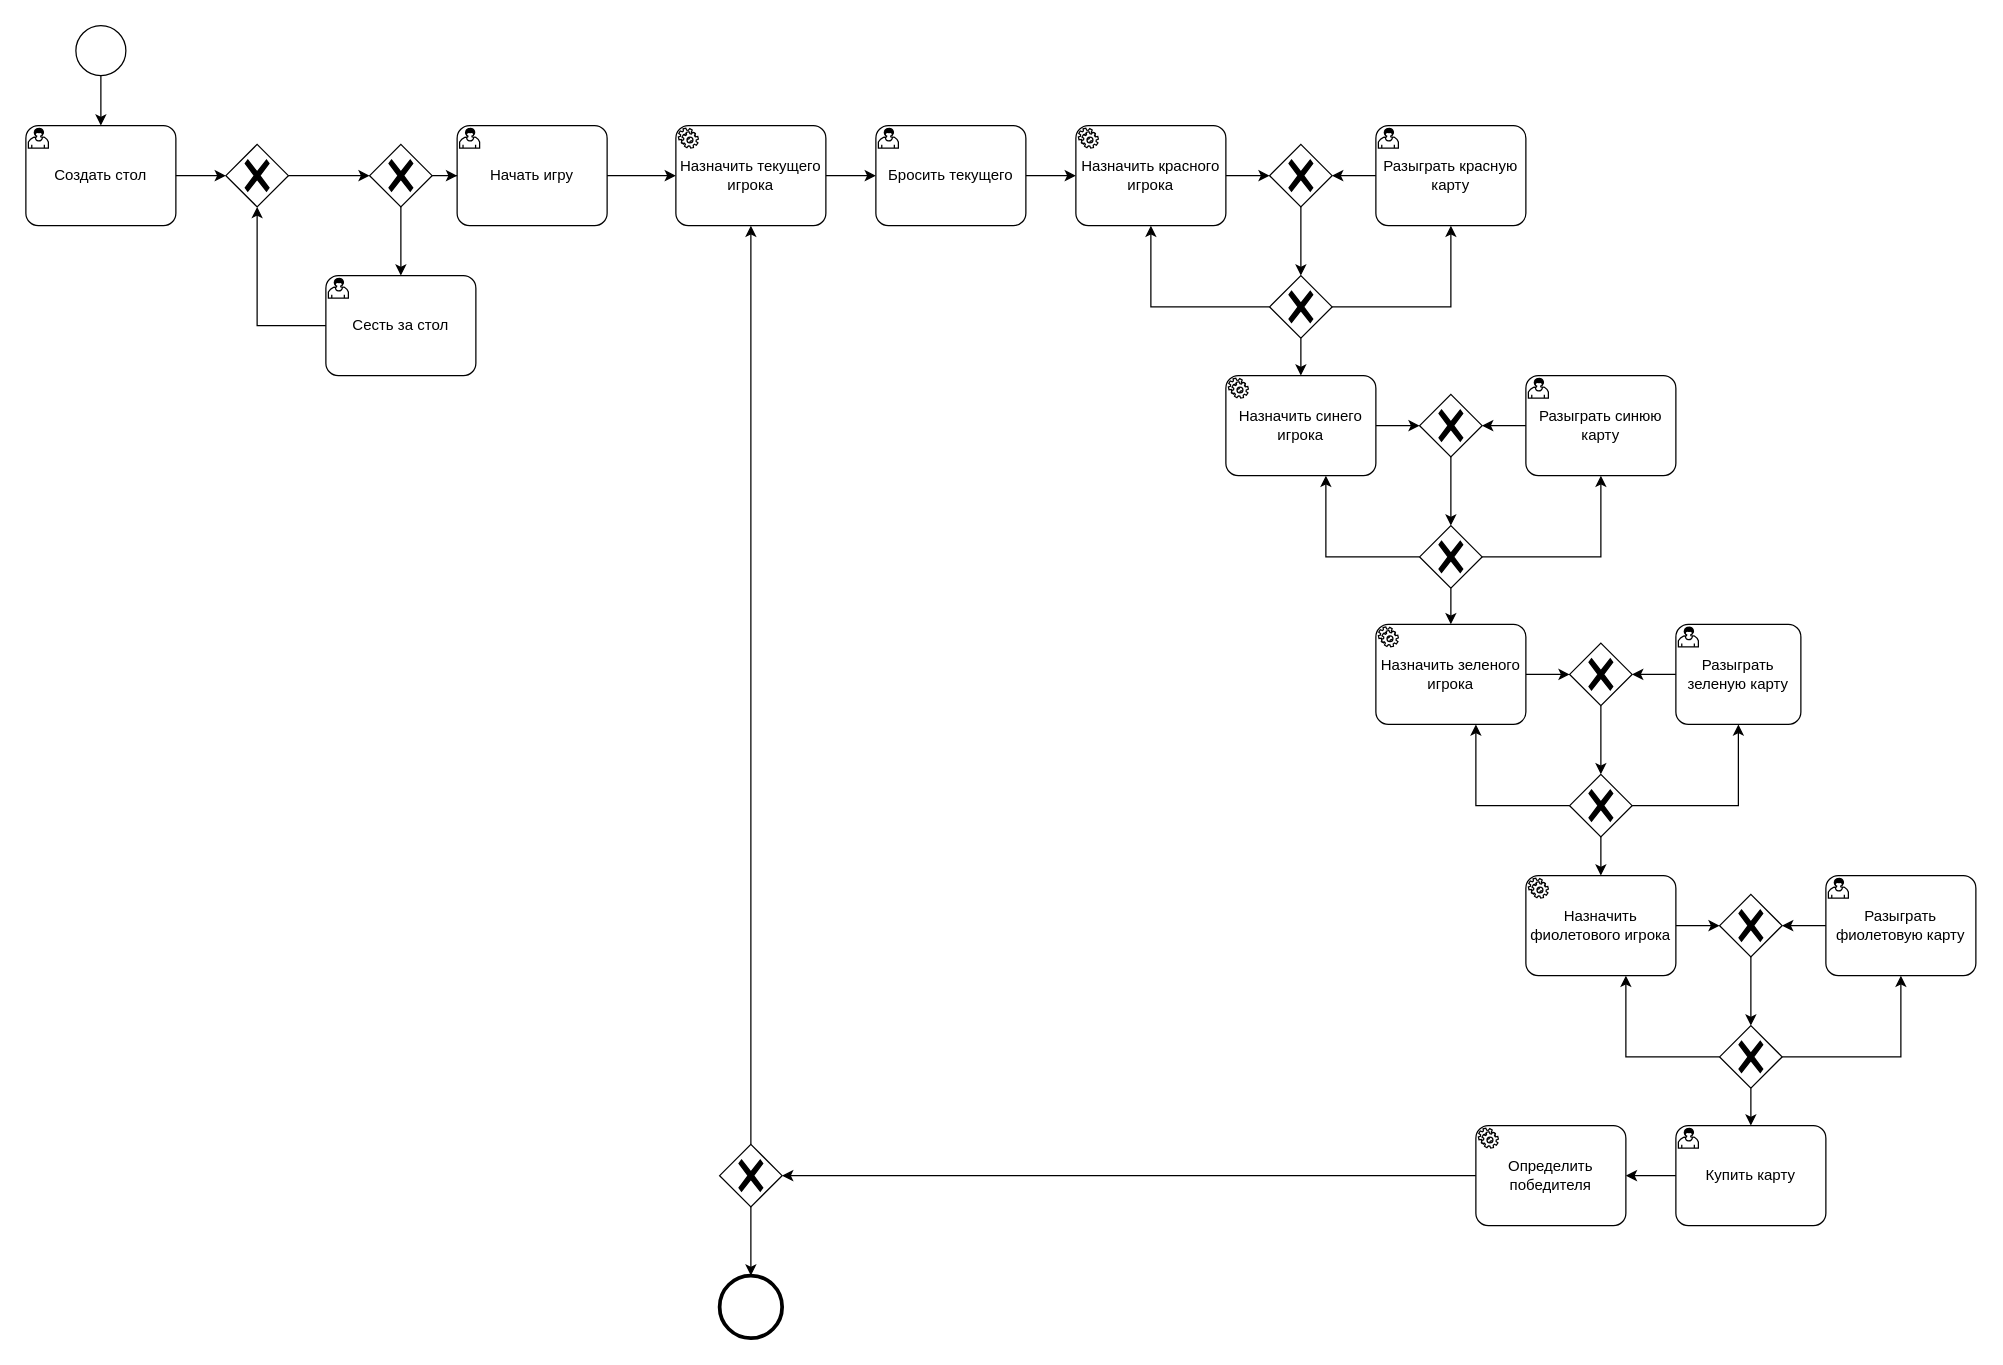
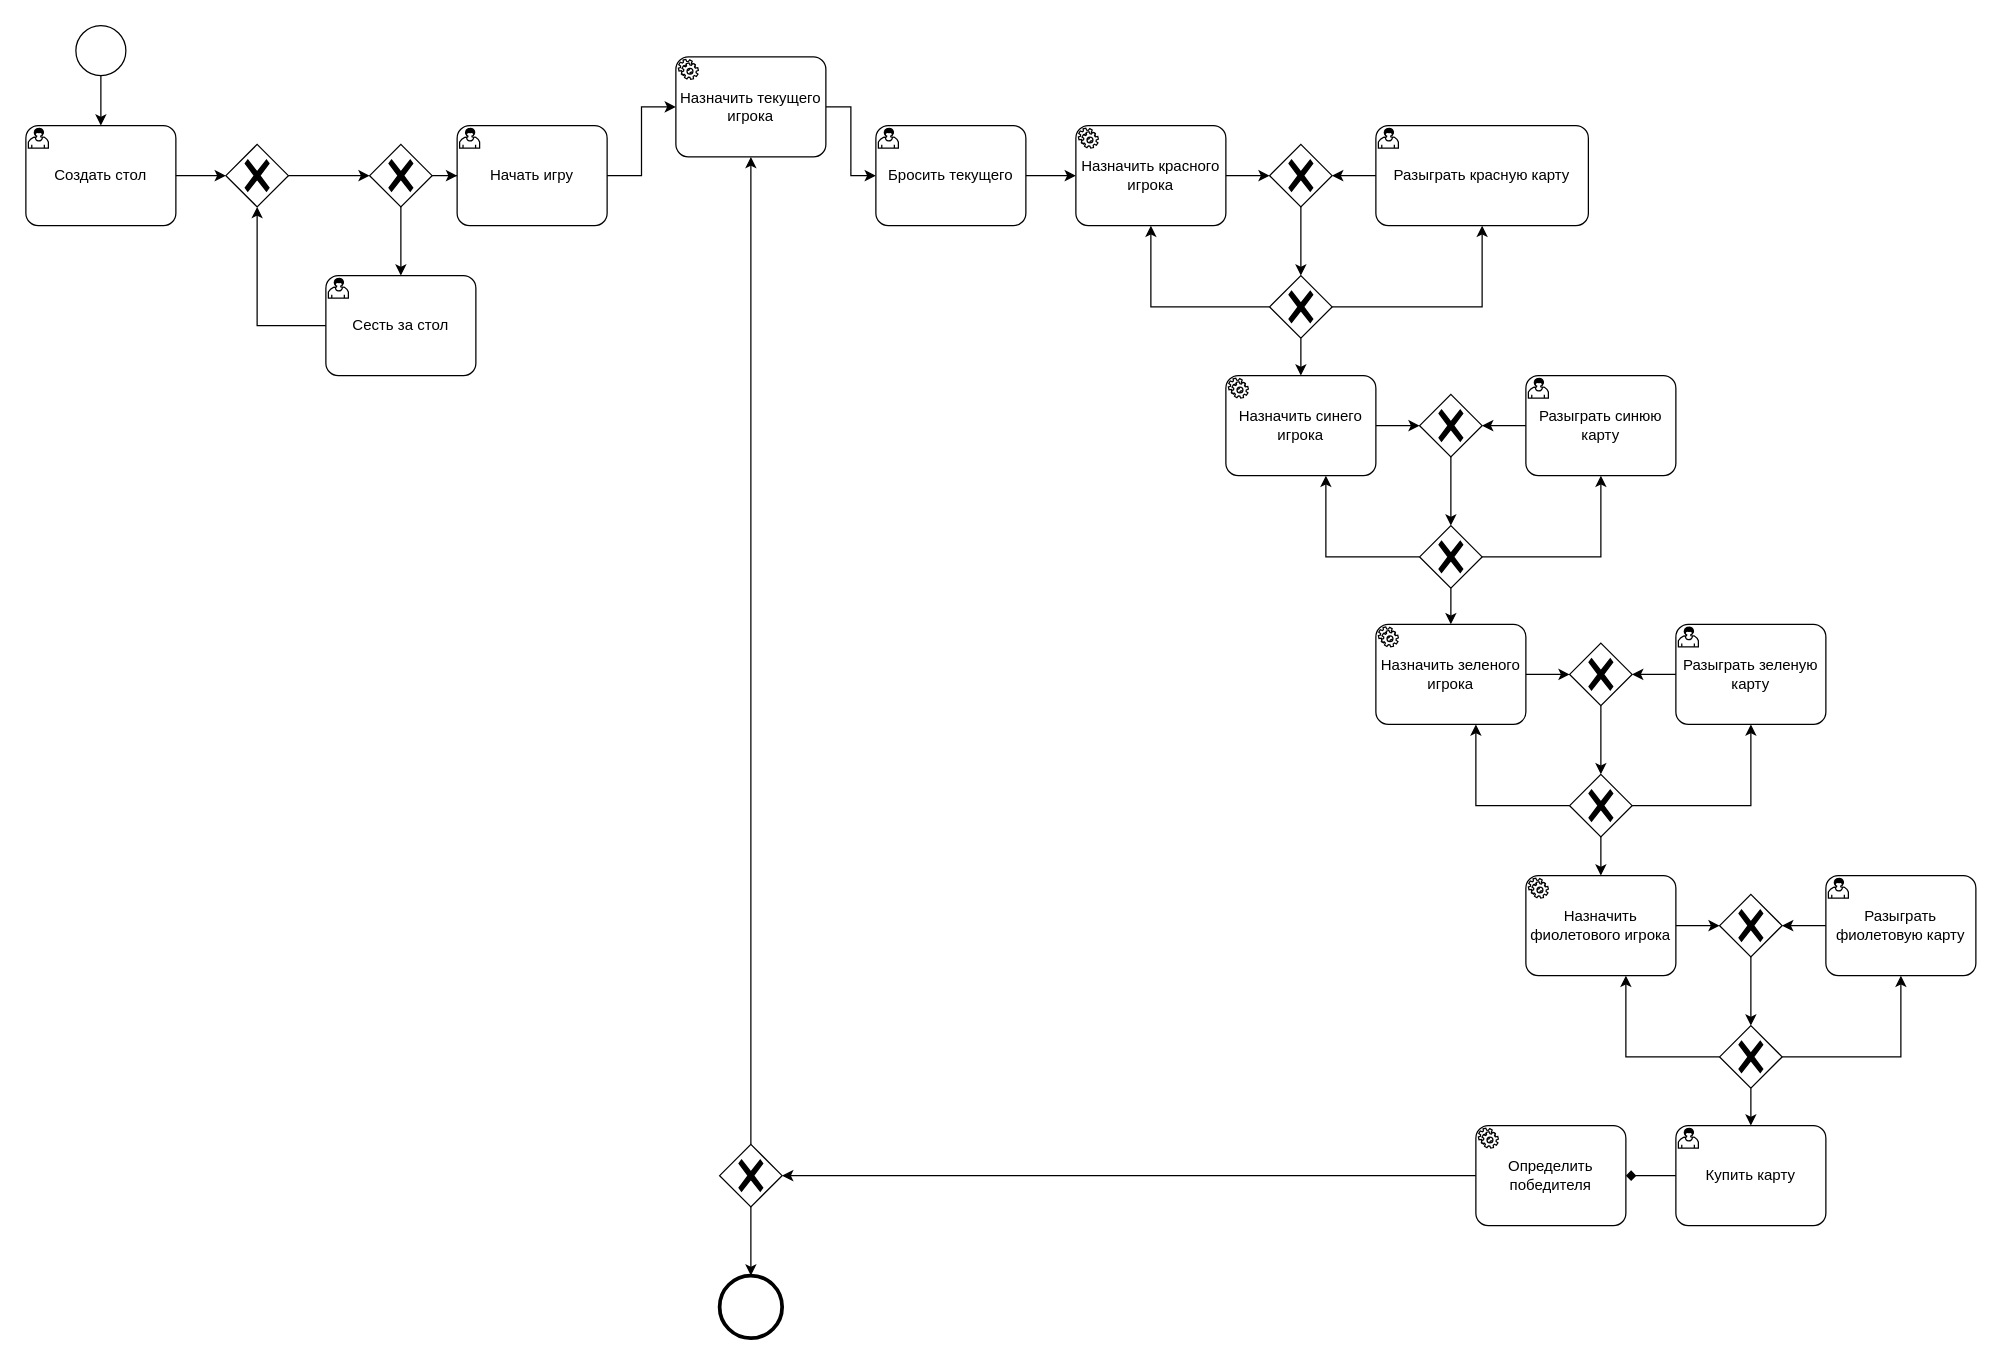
(751, 176) -> (751, 107)
(1451, 176) -> (1482, 176)
(1738, 674) -> (1751, 674)
(1636, 1176) -> (1636, 1176)
